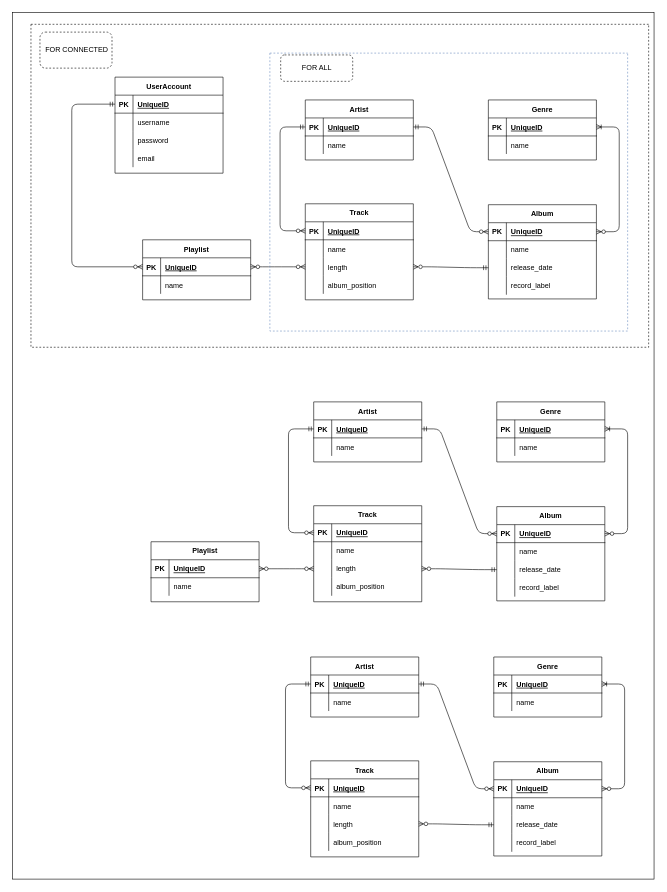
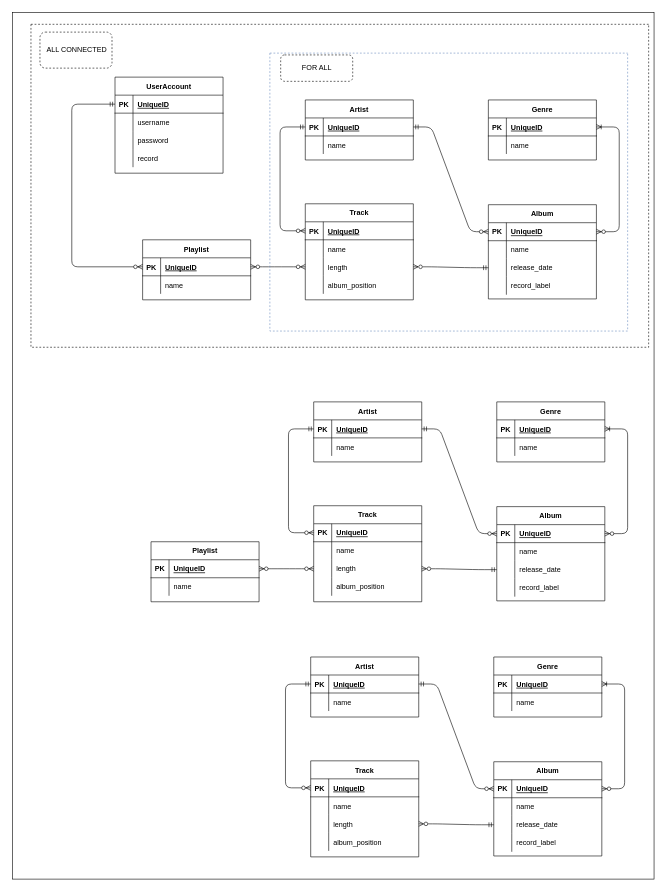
(77, 50) -> (77, 50)
(146, 158) -> (149, 158)
